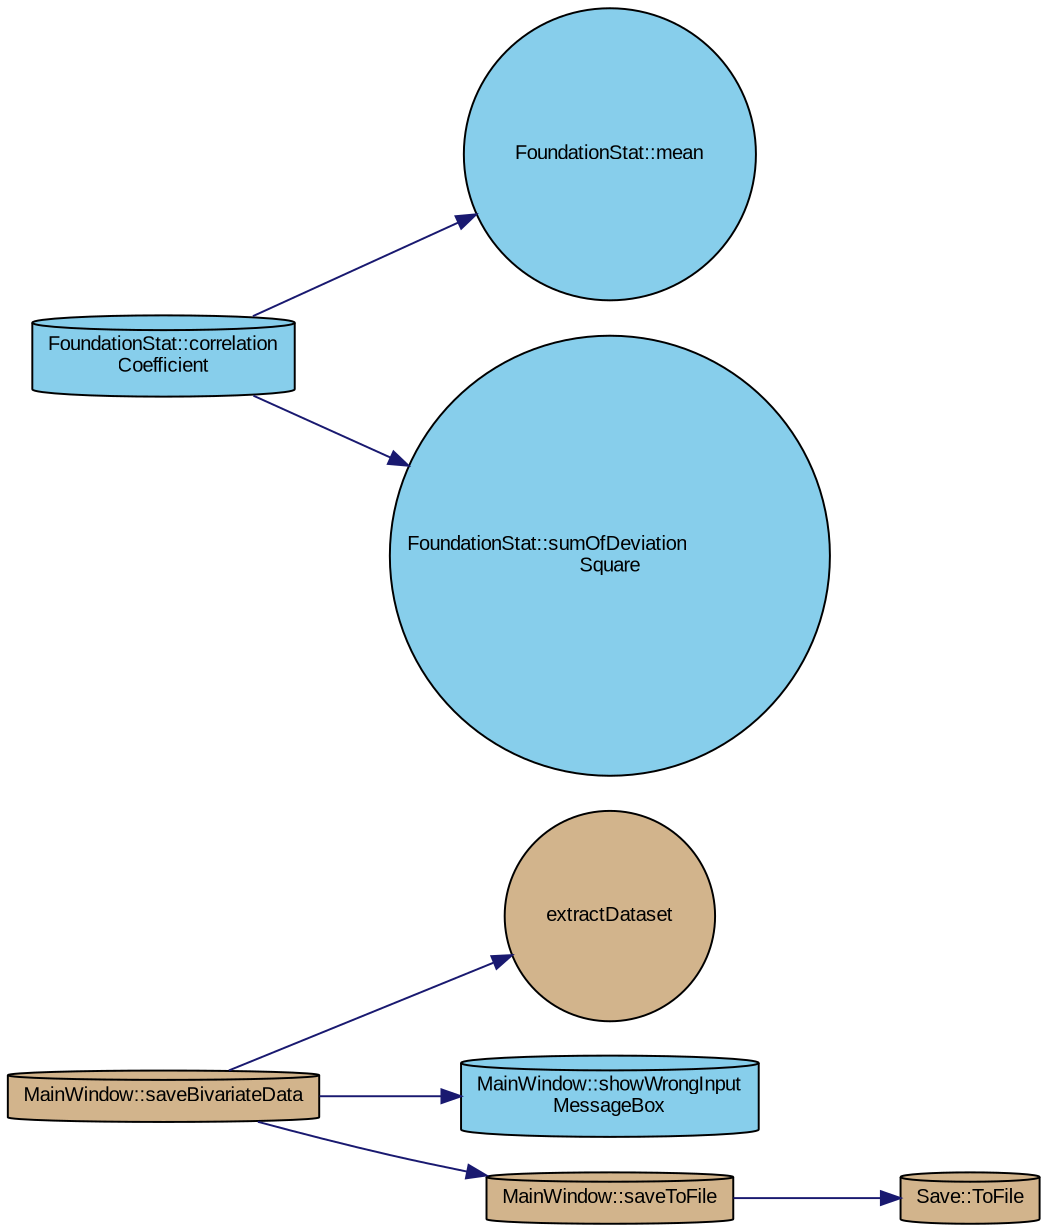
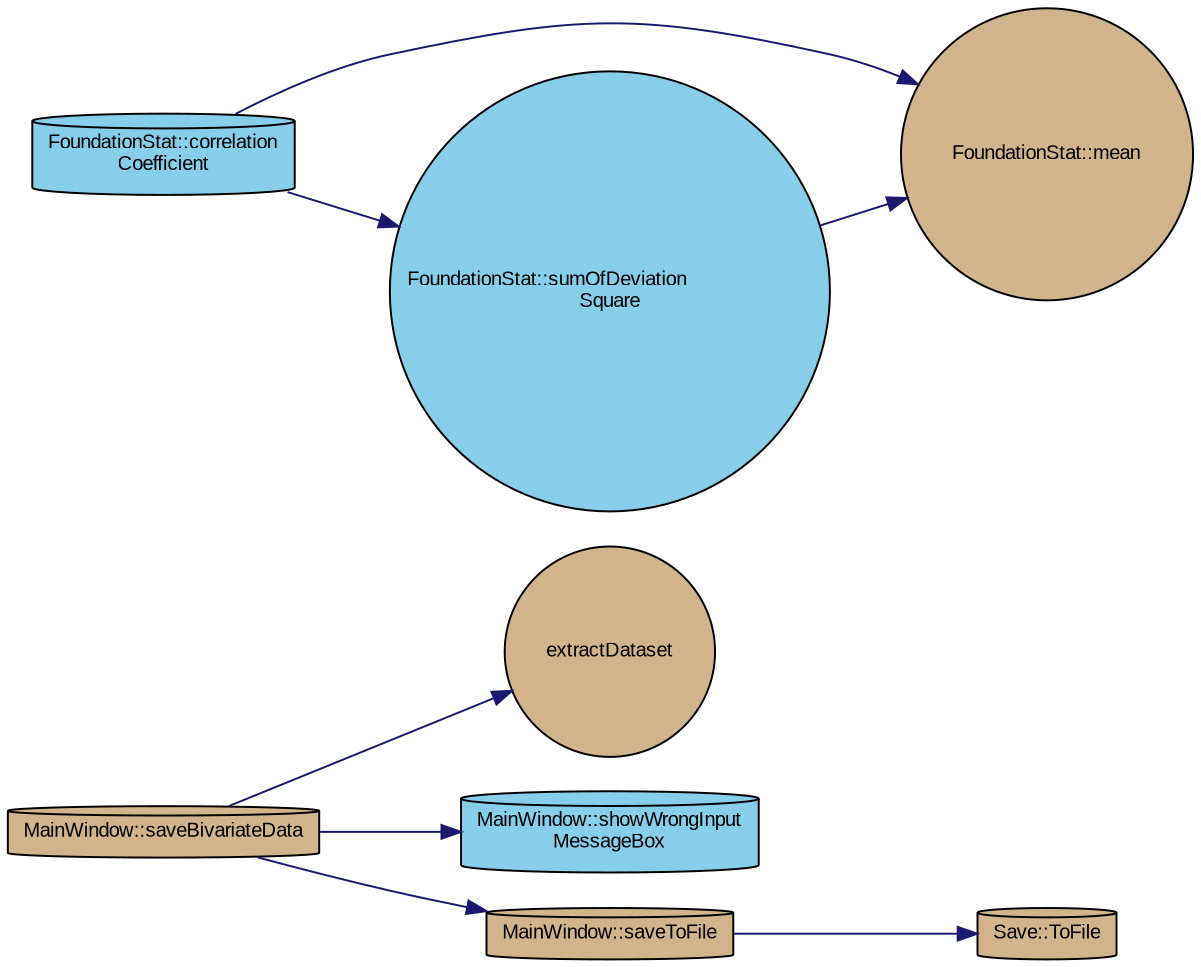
(610, 154) -> (1047, 154)
none -> (854, 215)
